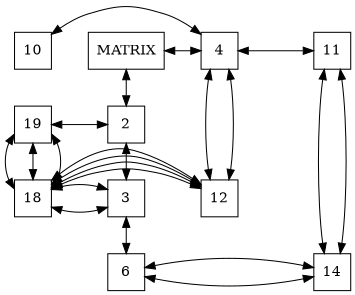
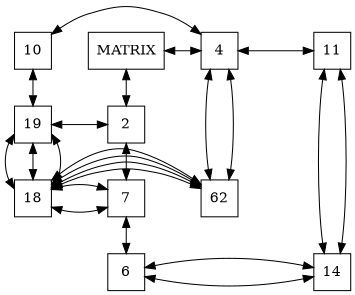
none -> (33, 88)
(126, 198) -> (126, 198)
(220, 198) -> (220, 198)
